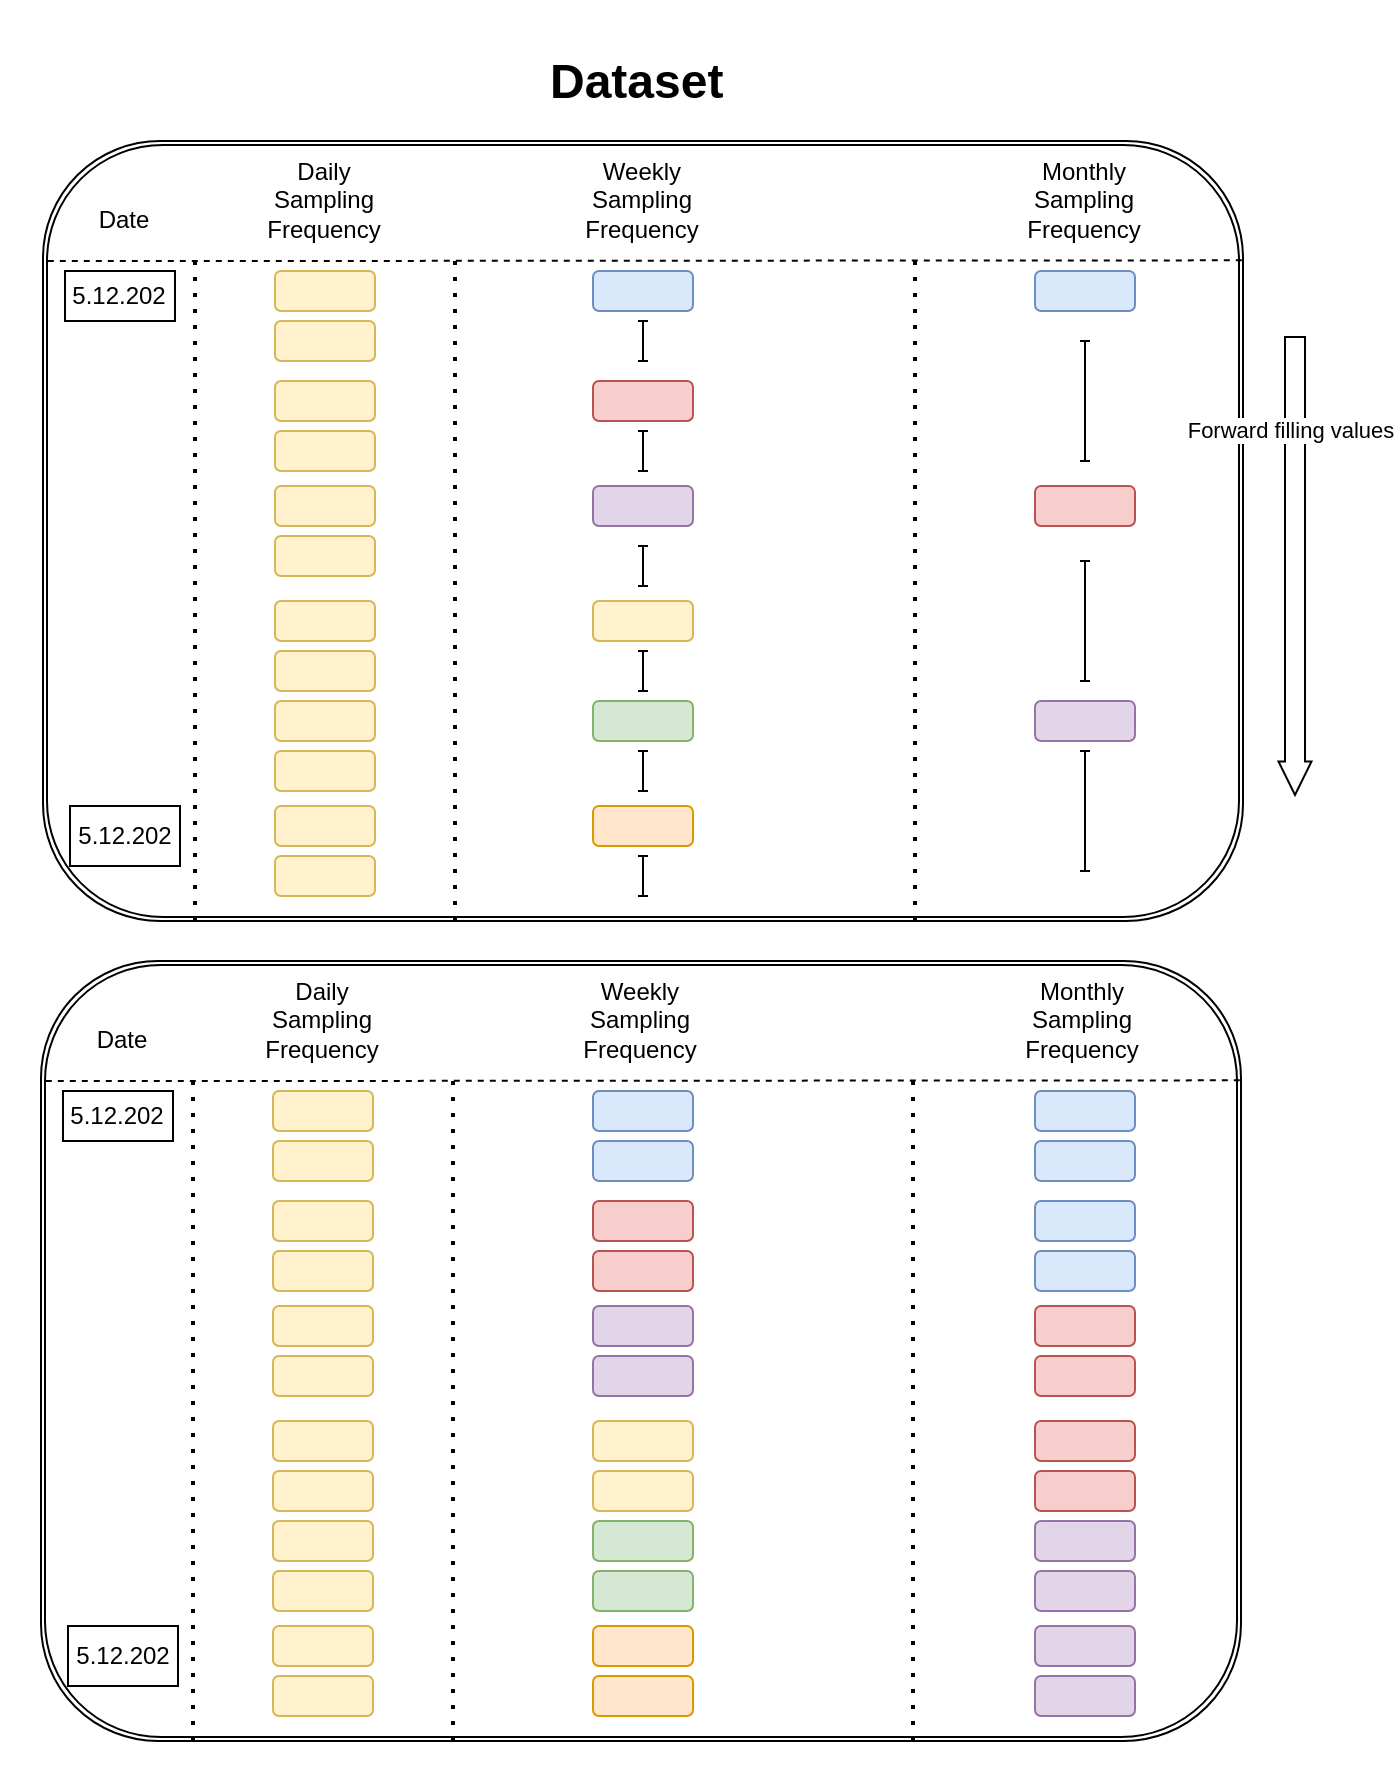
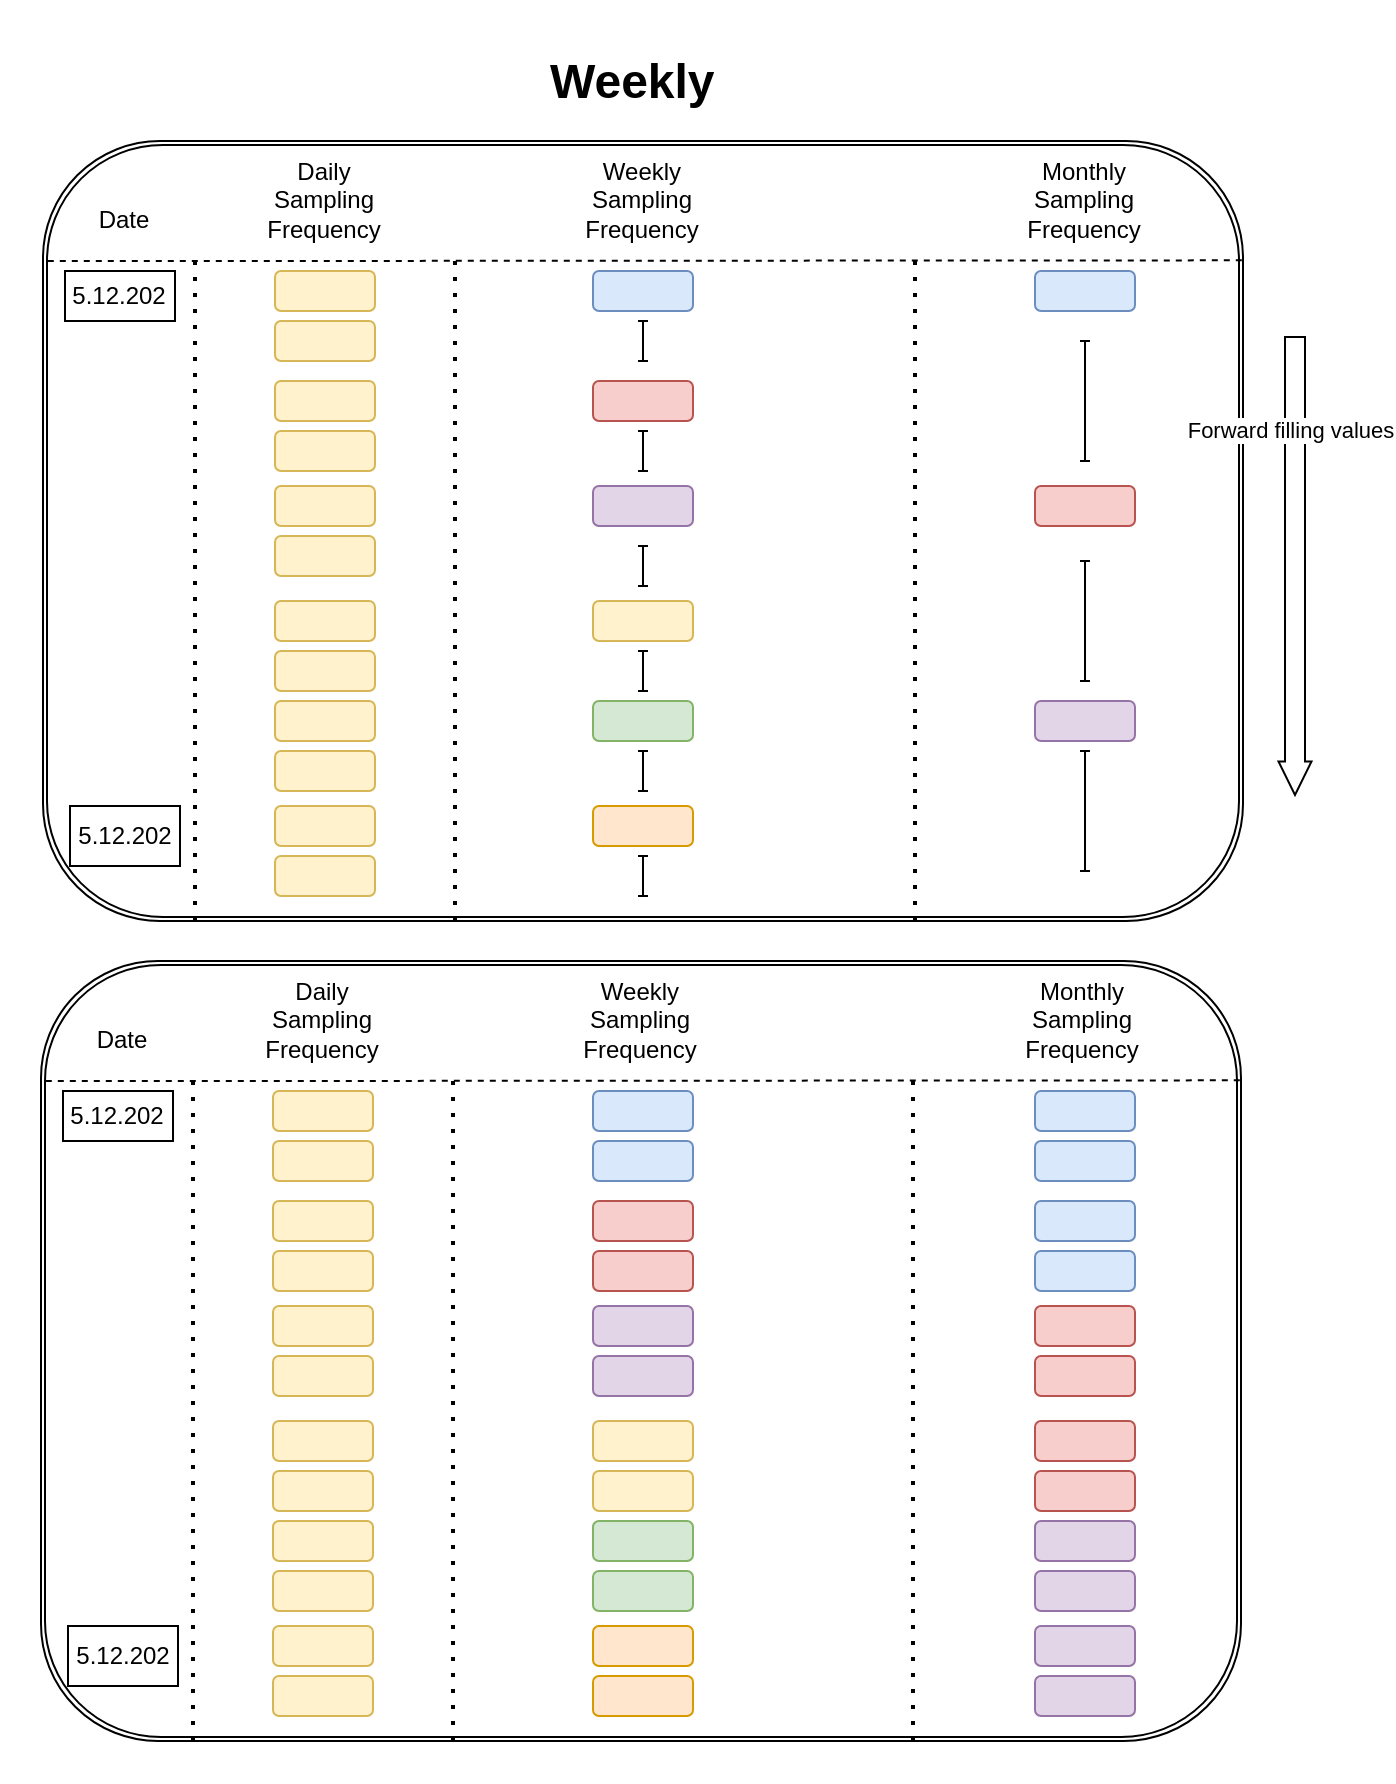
(598, 69) -> (588, 69)
